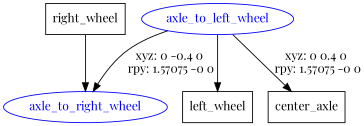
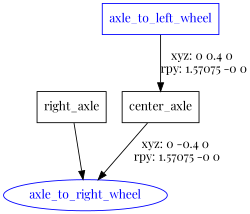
(85, 19) -> (72, 107)
(218, 19) -> (161, 19)
(127, 50) -> (126, 148)
(218, 107) -> none
